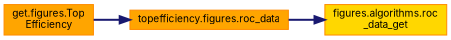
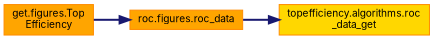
(209, 20) -> (186, 20)
(386, 20) -> (354, 20)
